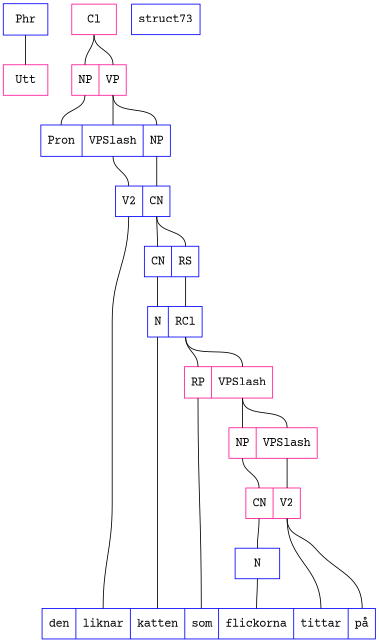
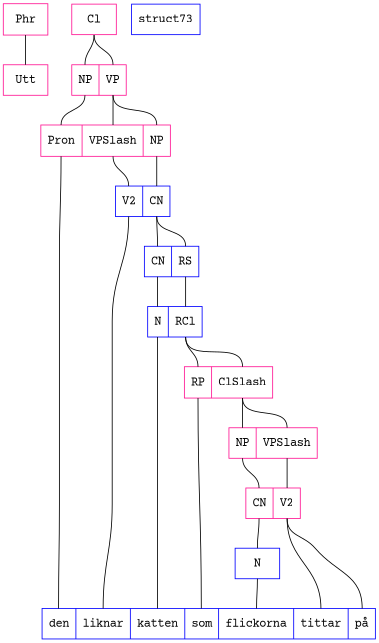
(26, 19) -> (26, 19)
(106, 141) -> (106, 141)
none -> (59, 382)
(242, 382) -> (242, 382)
